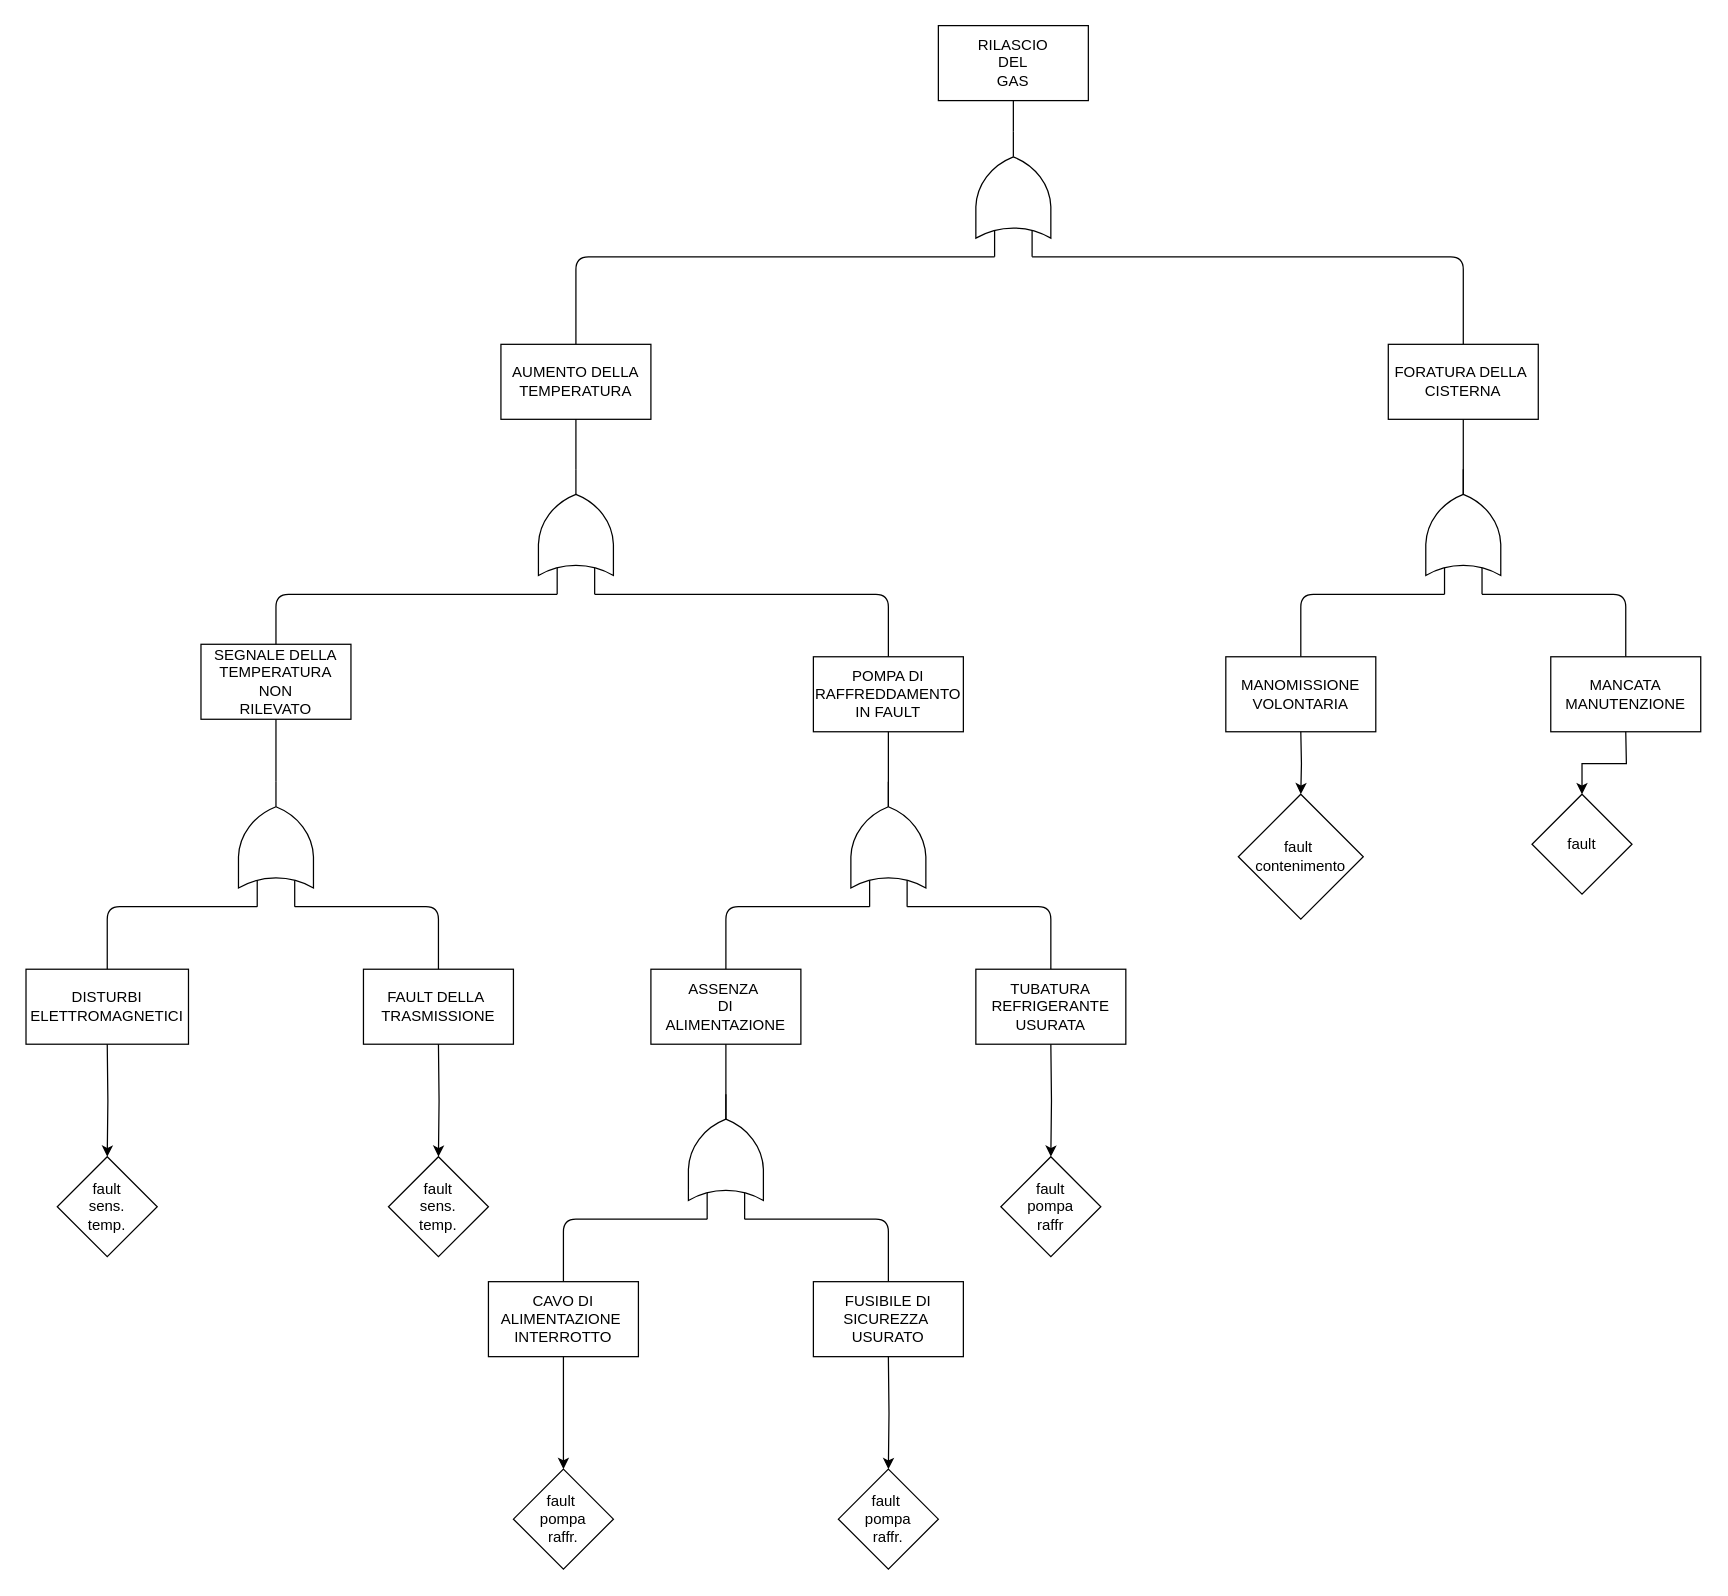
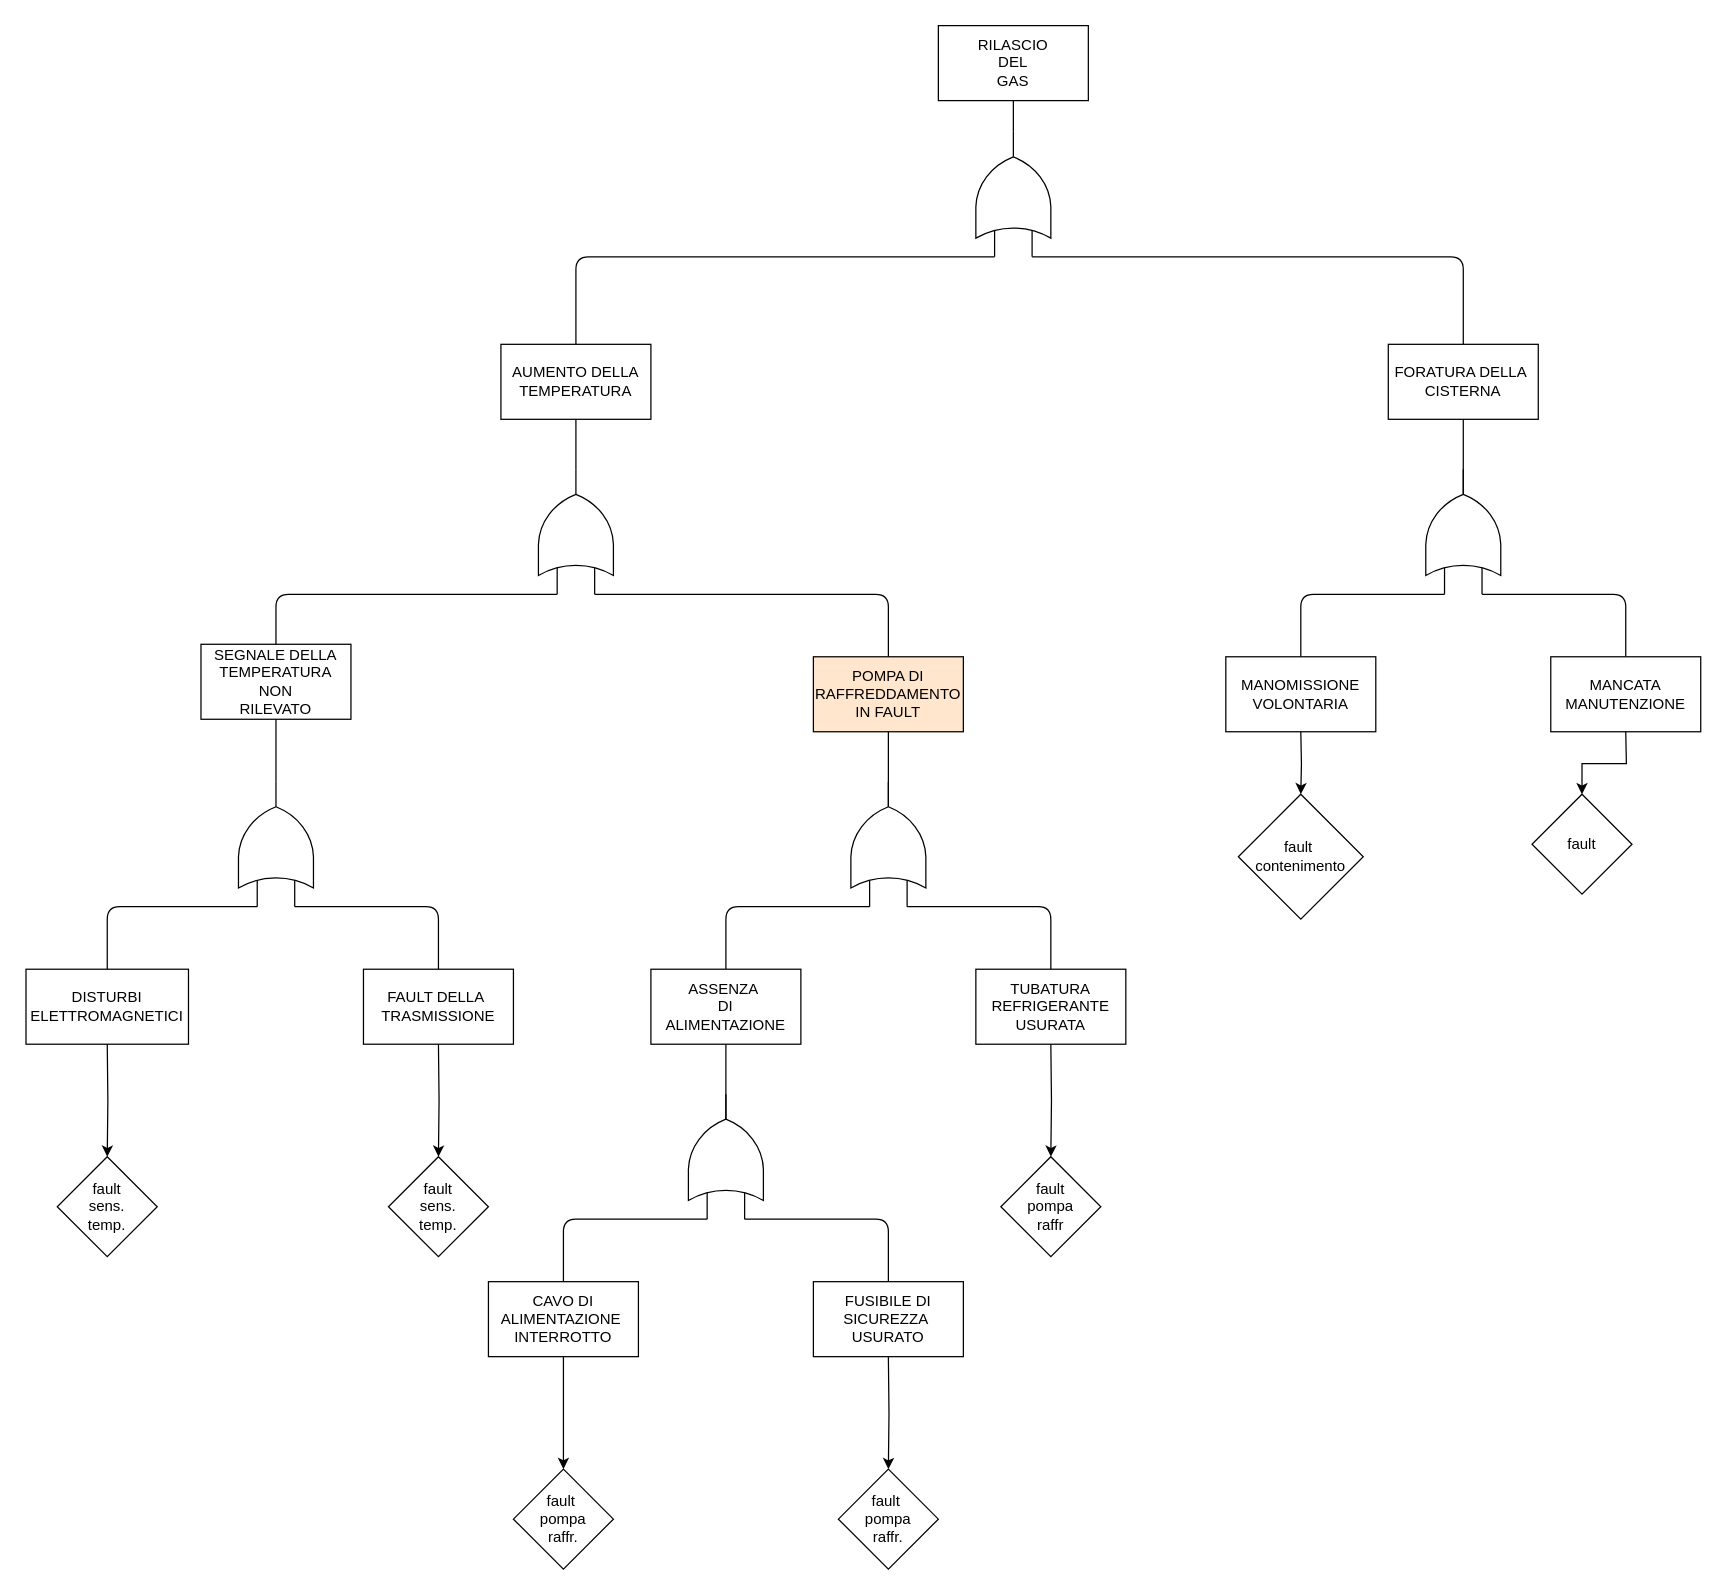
(888, 694) -> (888, 694)
